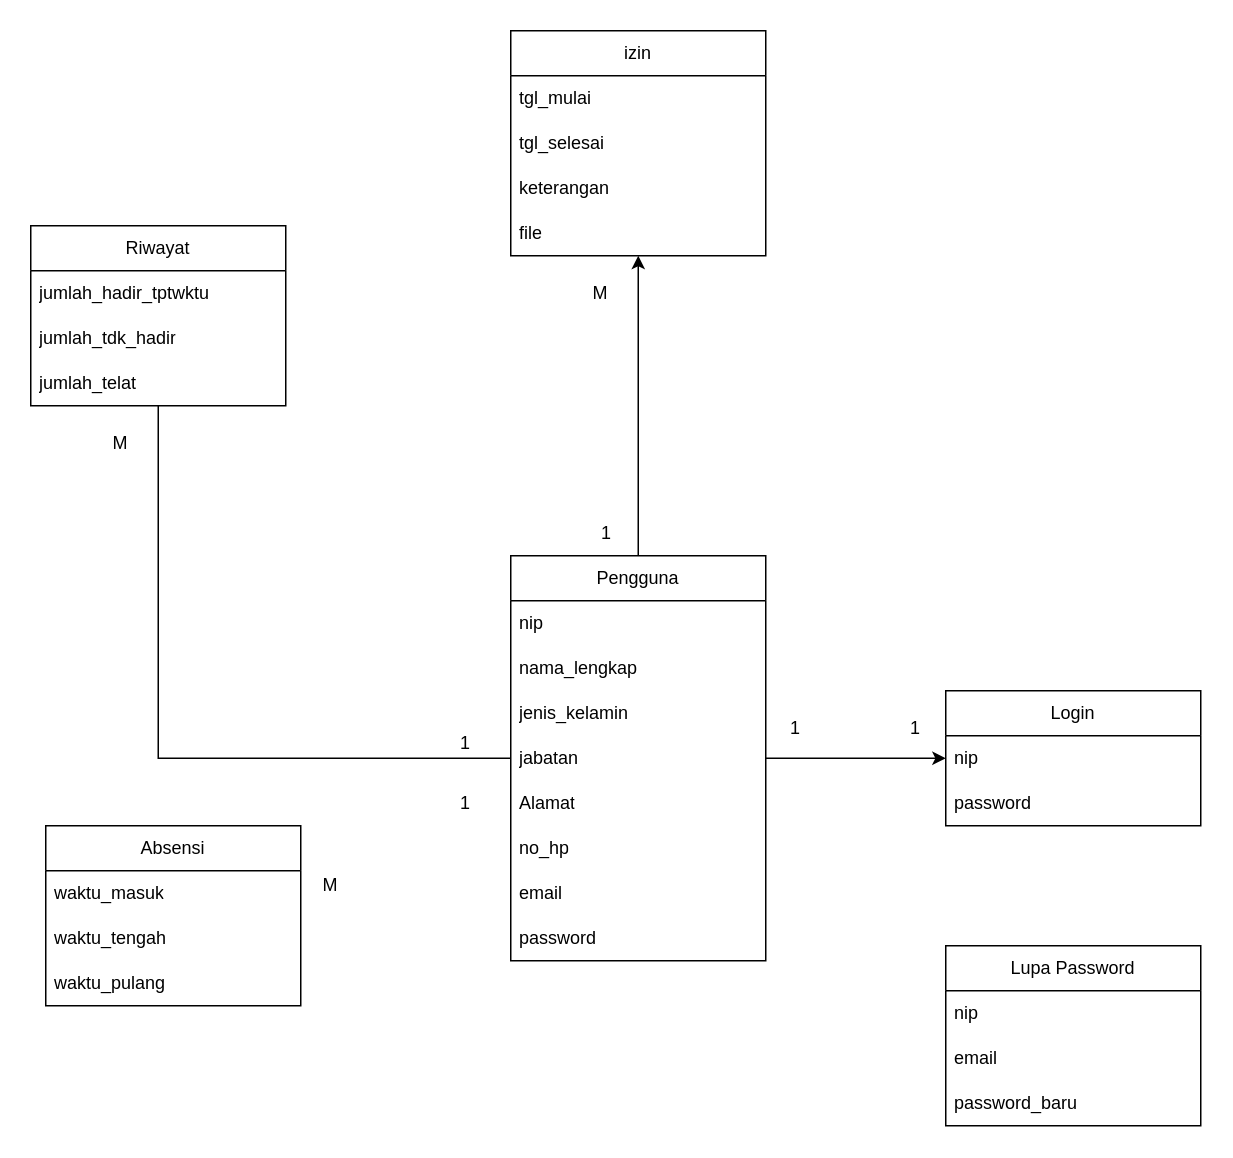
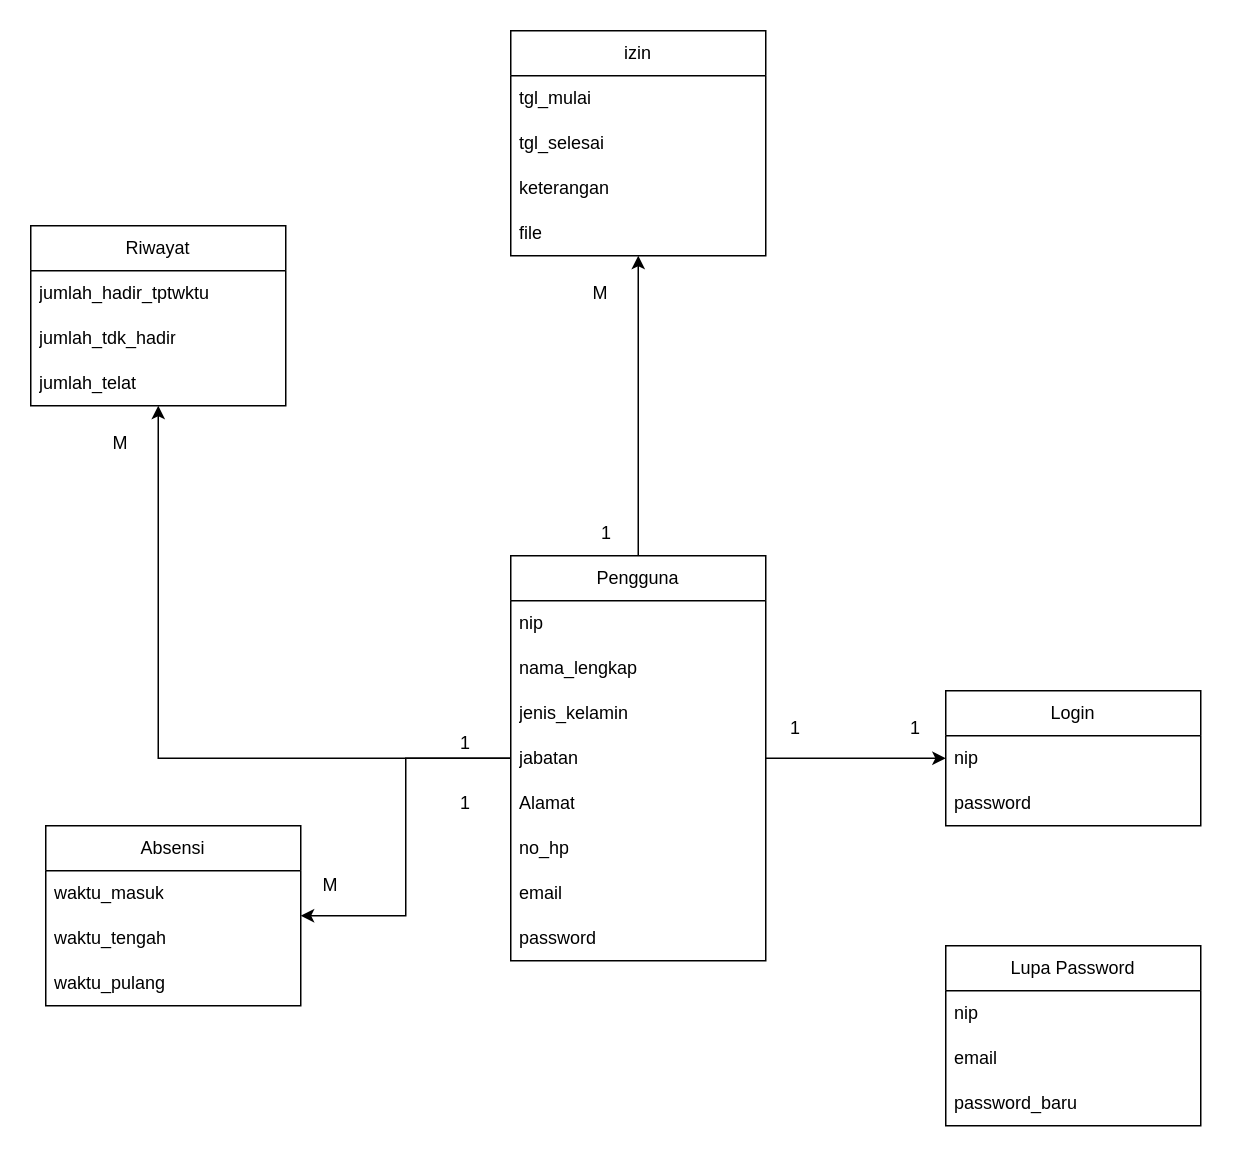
(158, 413) -> (158, 417)
none -> (406, 886)
